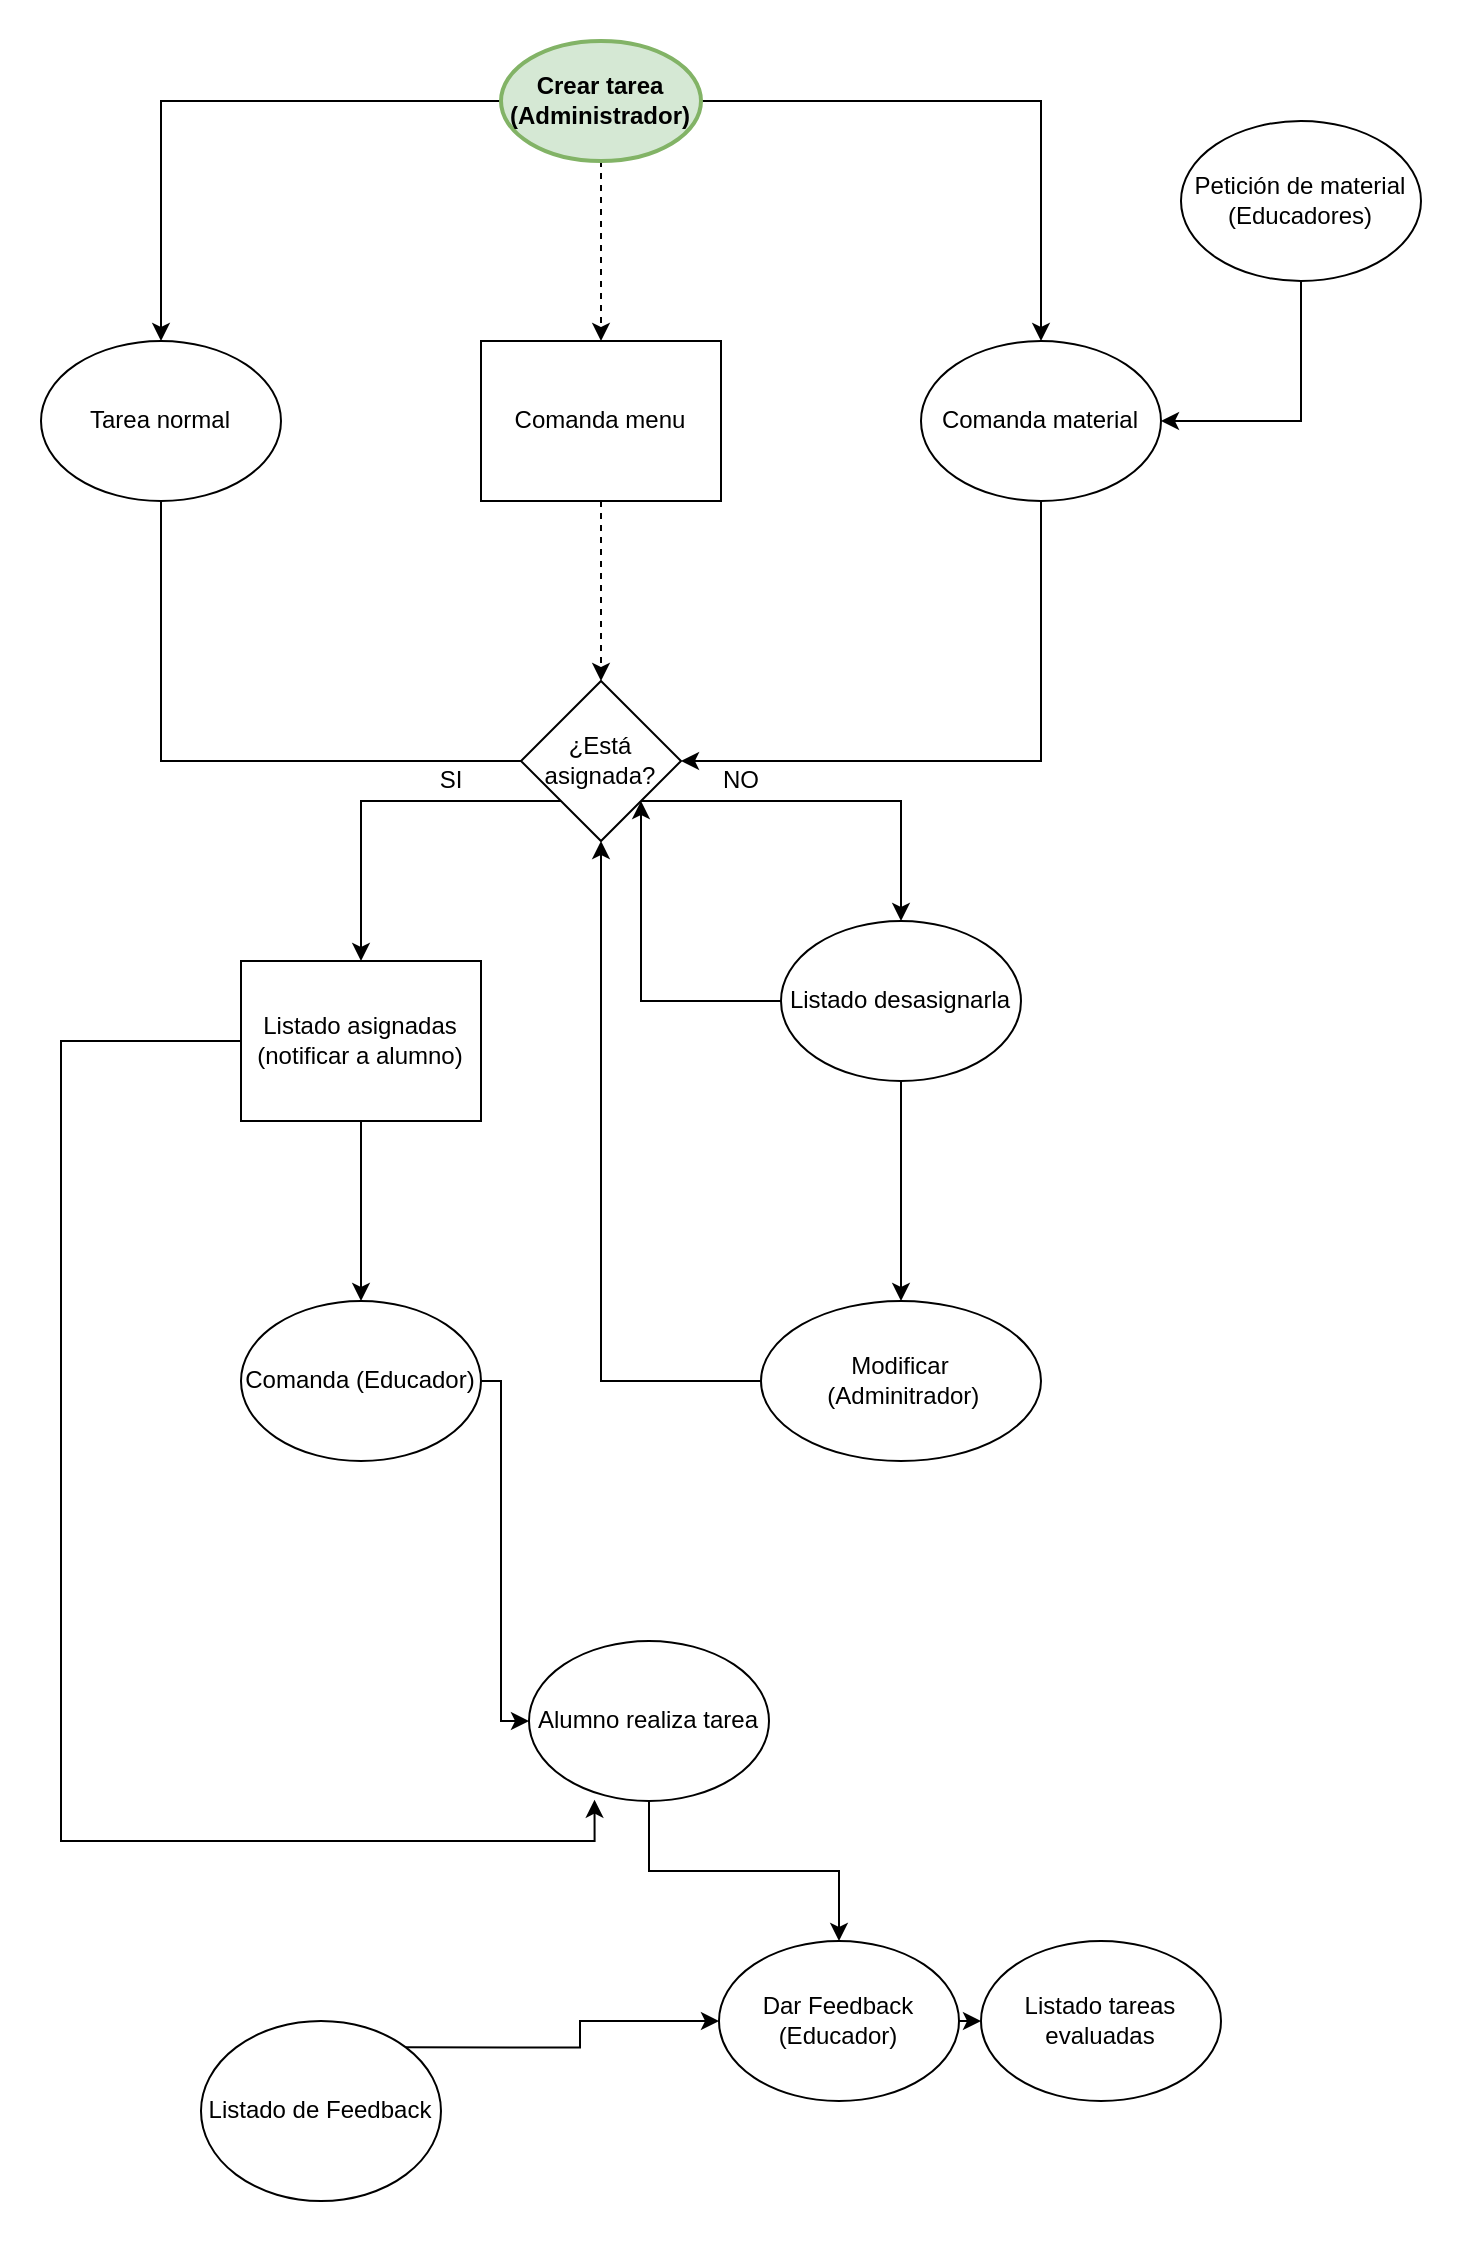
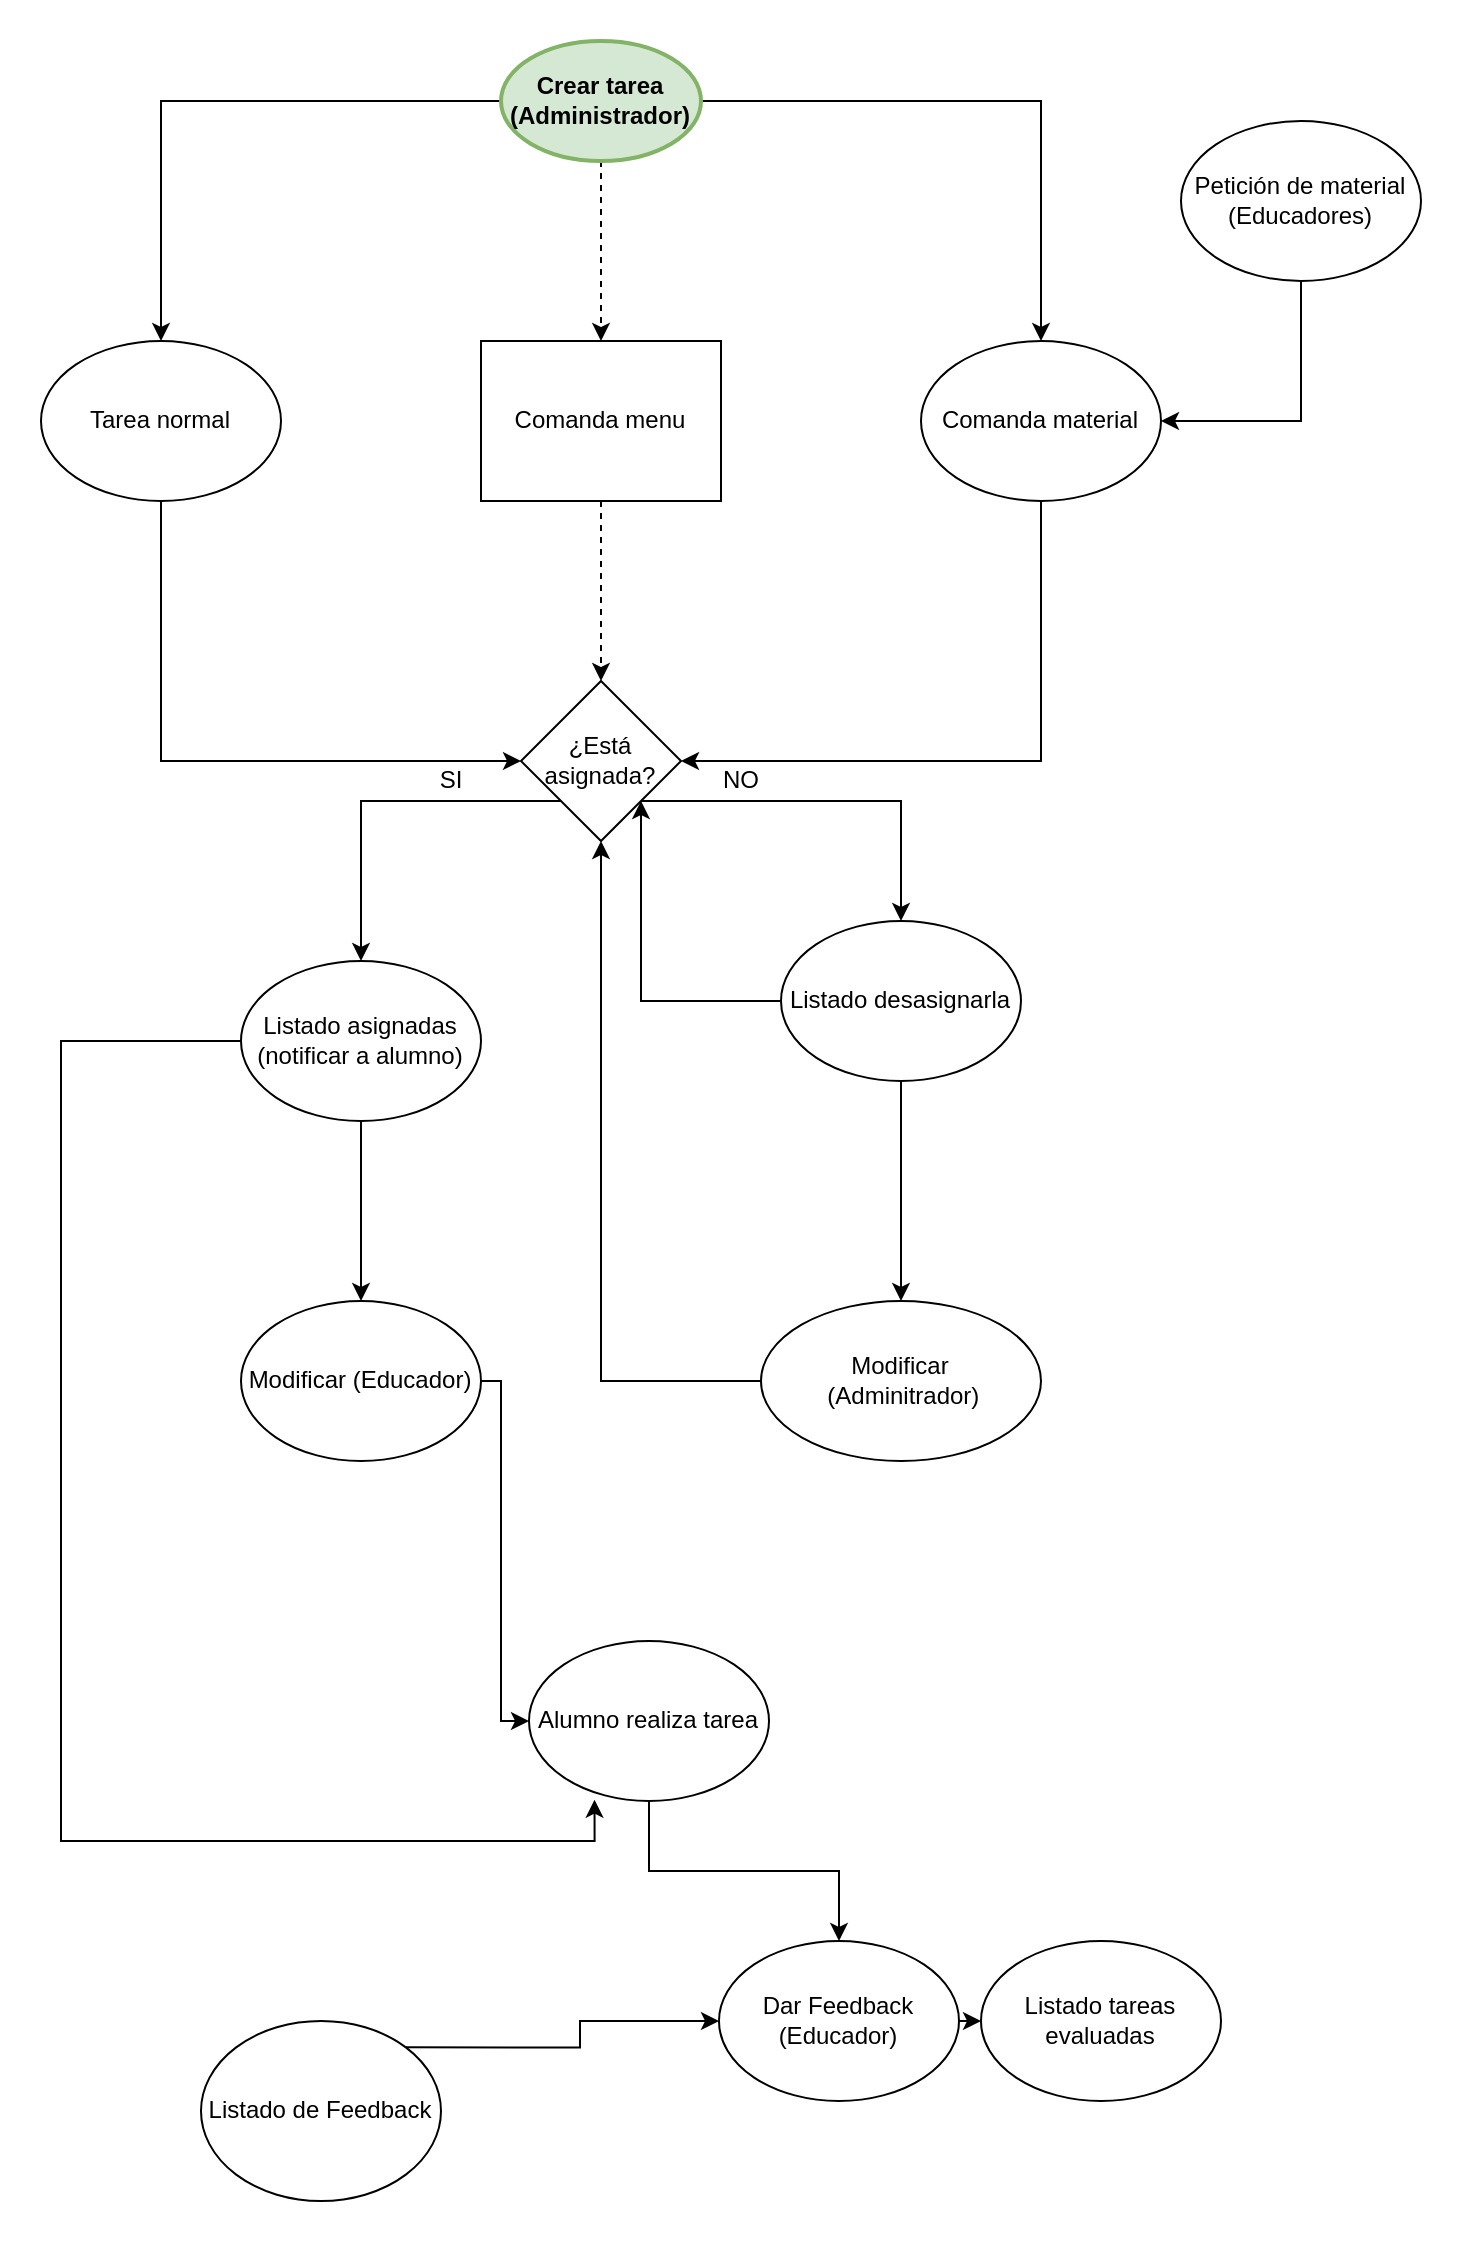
(511, 761) -> (506, 761)
(361, 1041) -> (361, 1041)
(361, 1381) -> (361, 1381)
